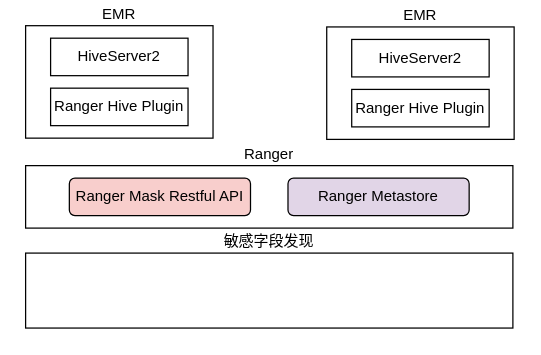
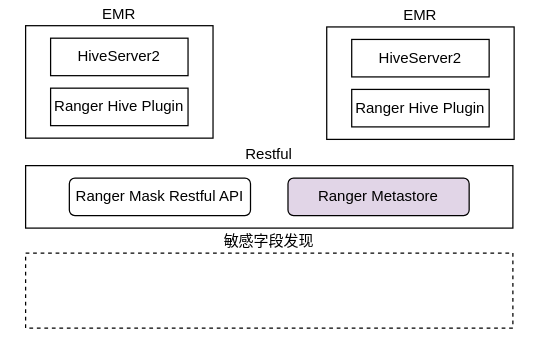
(269, 153) -> (269, 153)
(160, 197) -> (160, 197)
(269, 291) -> (269, 291)
